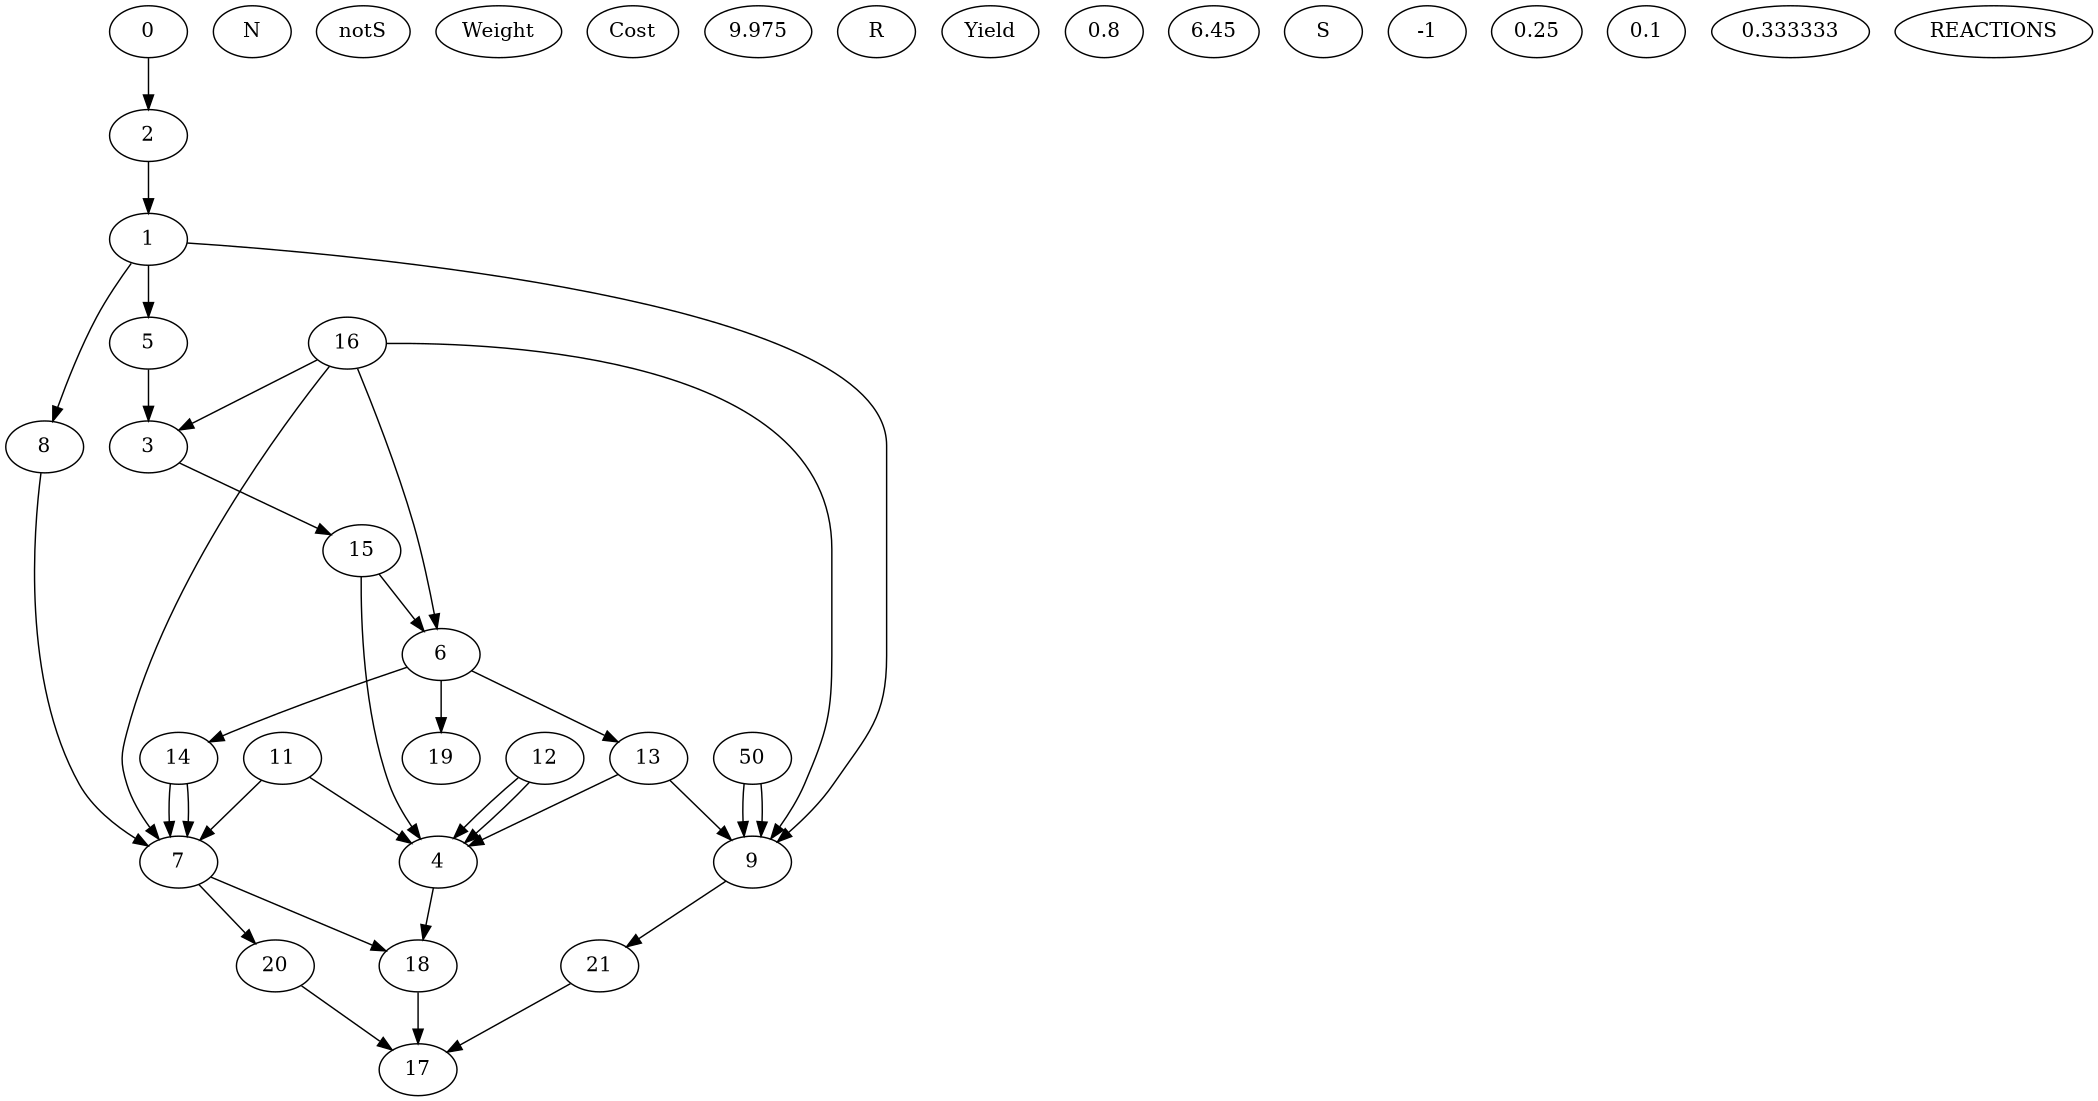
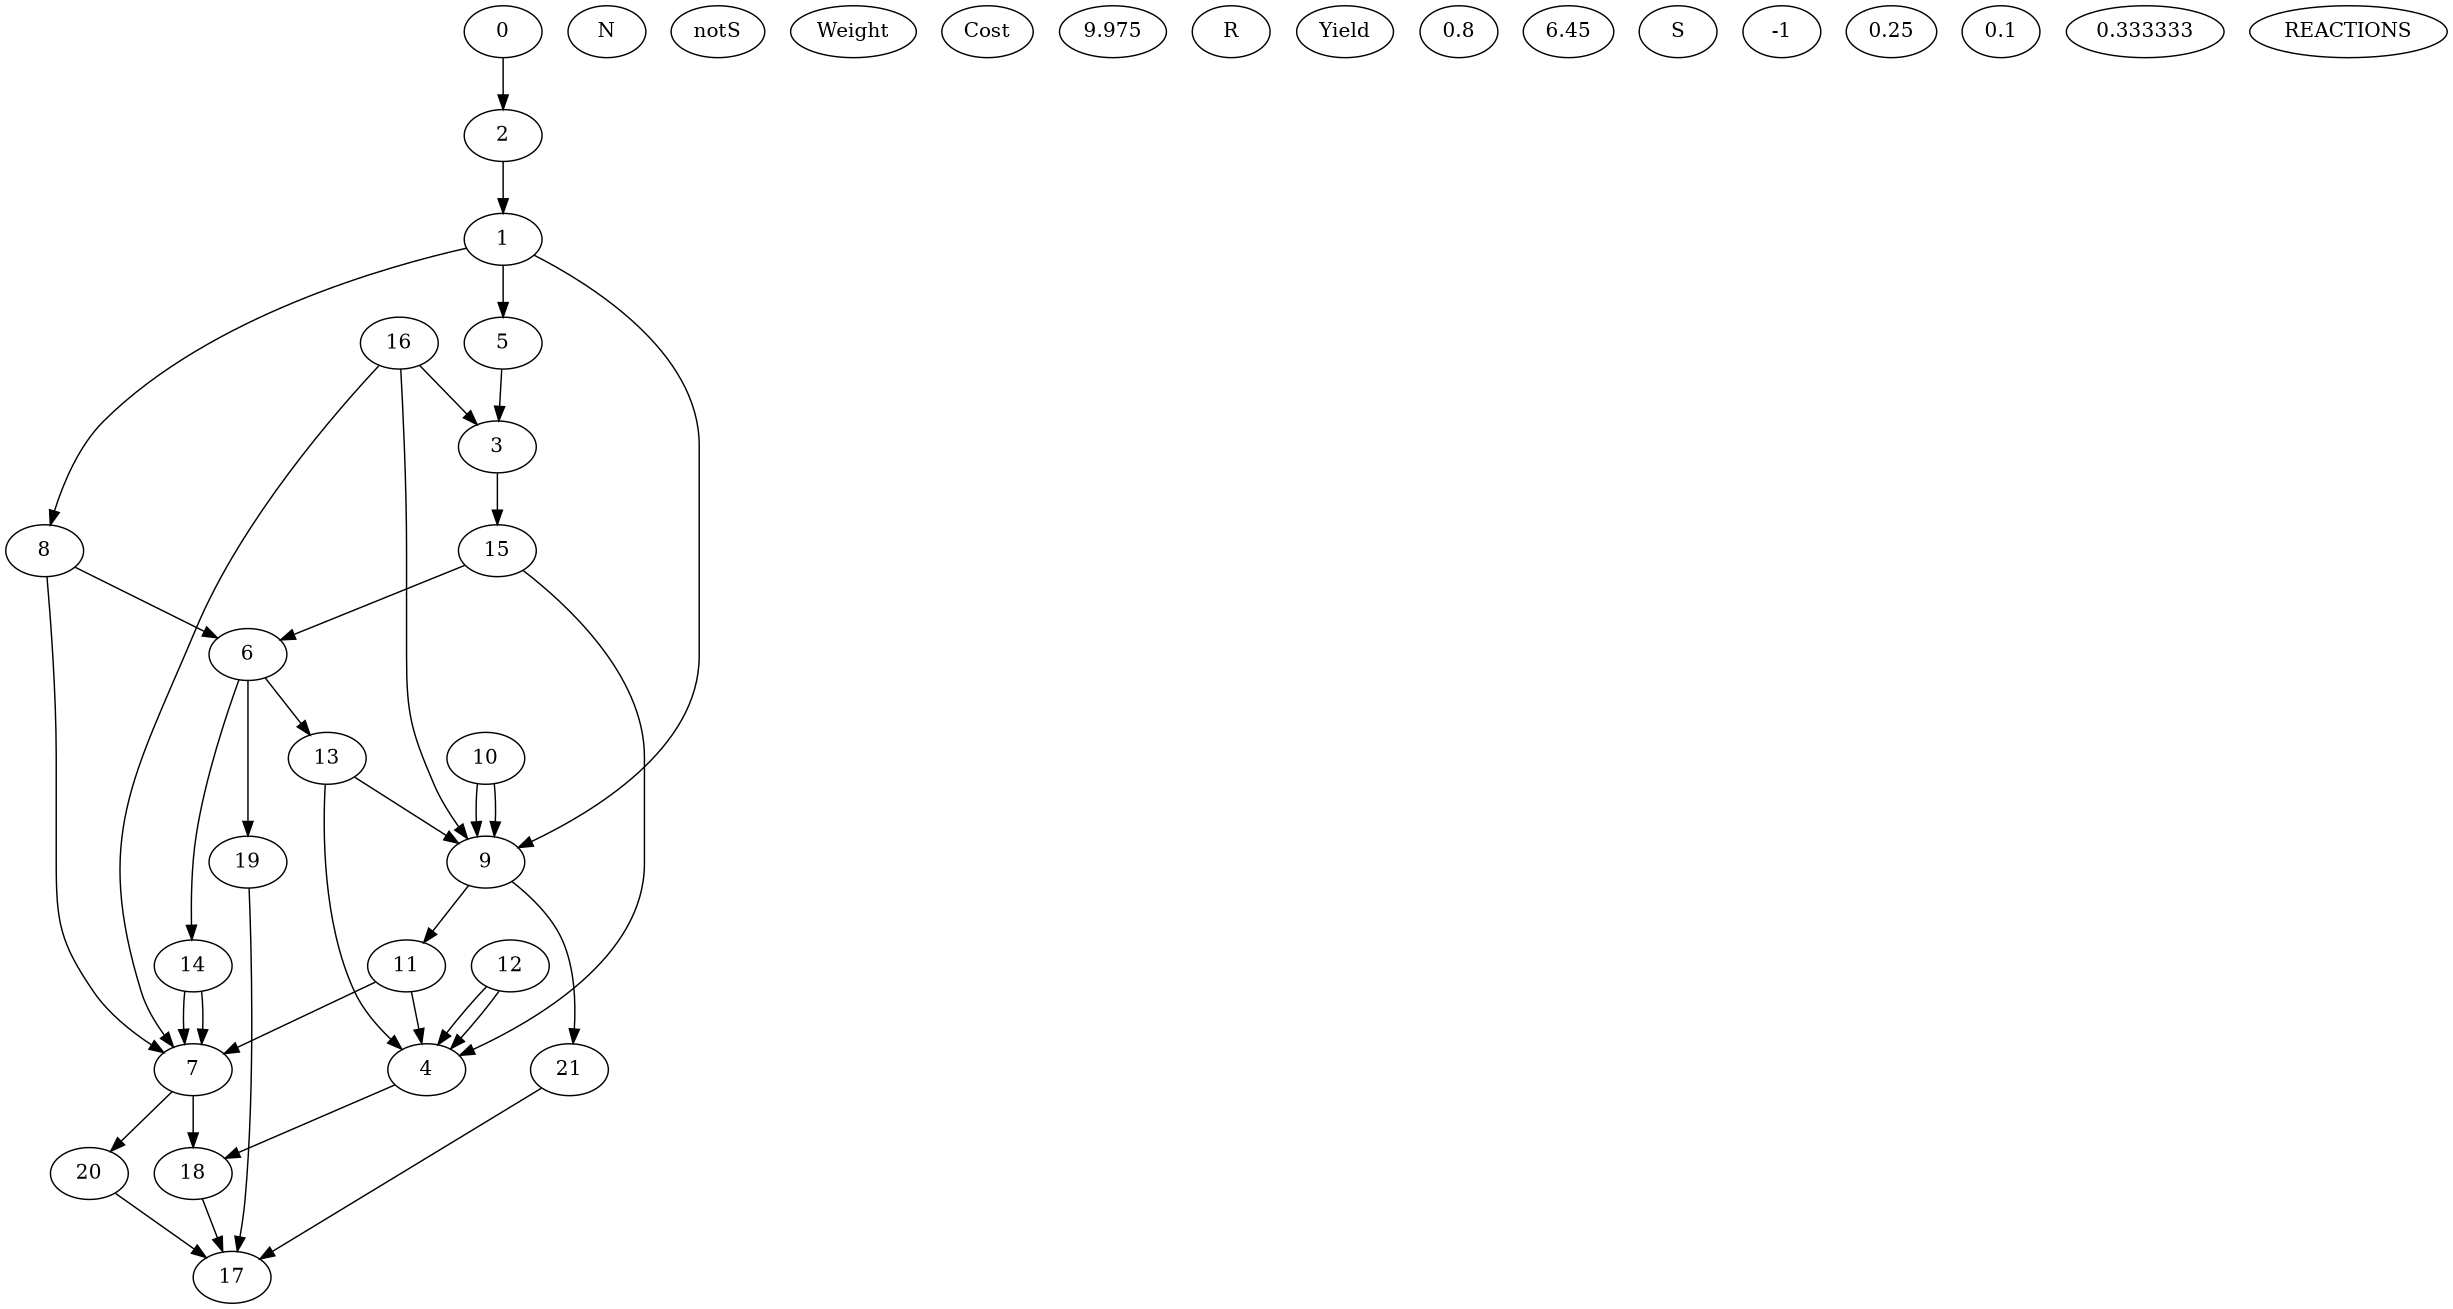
(403, 489) -> (140, 599)
(753, 758) -> (486, 758)
none -> (451, 908)
none -> (251, 1063)
